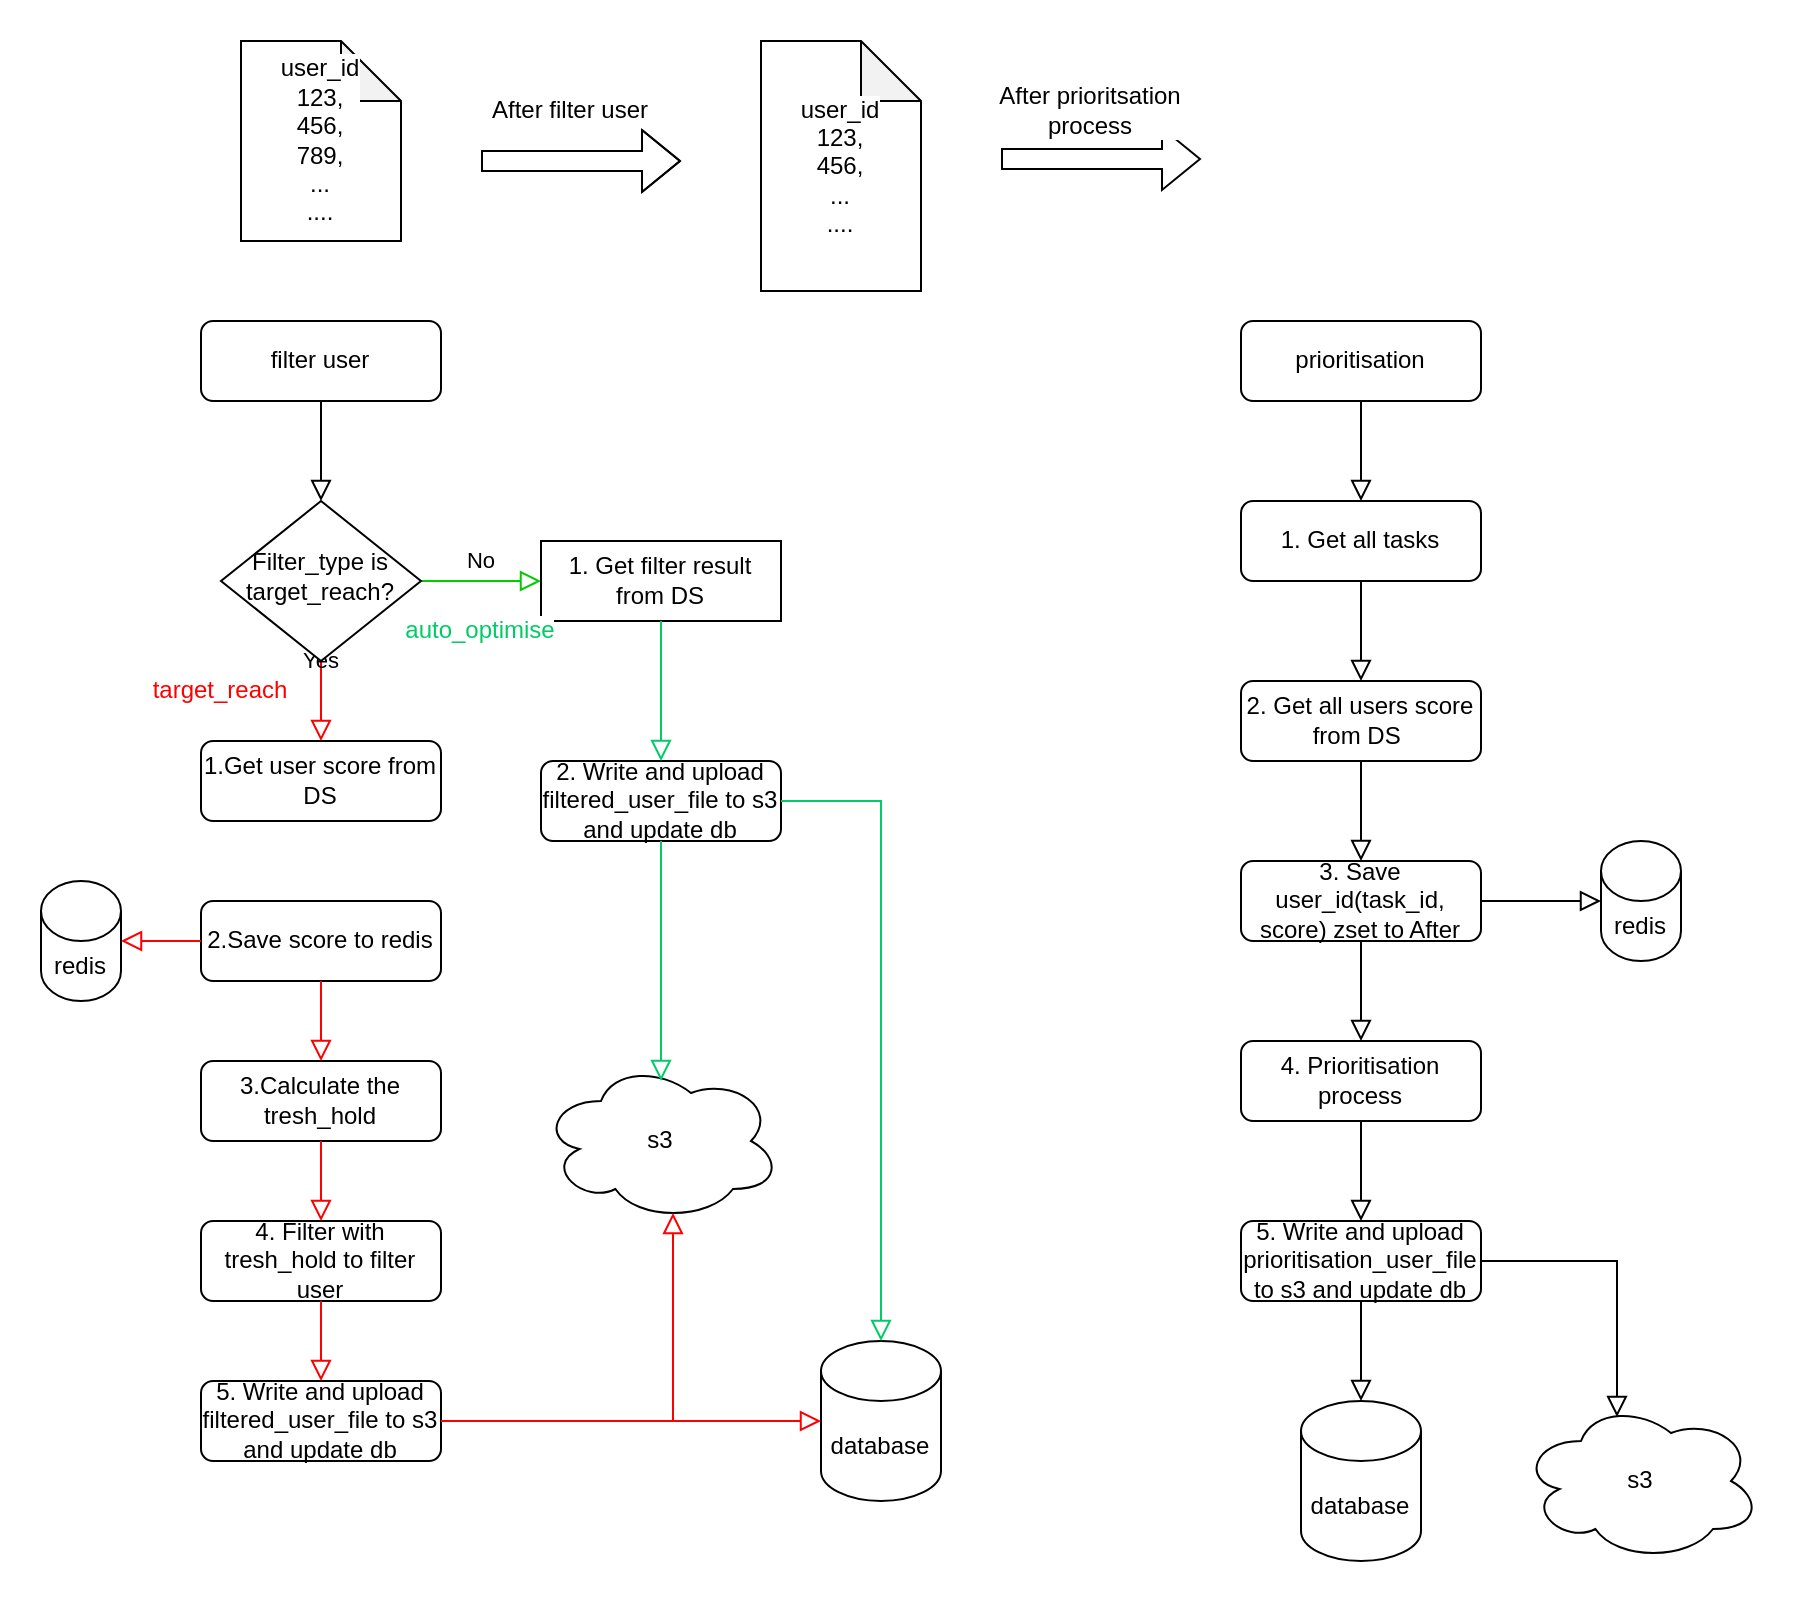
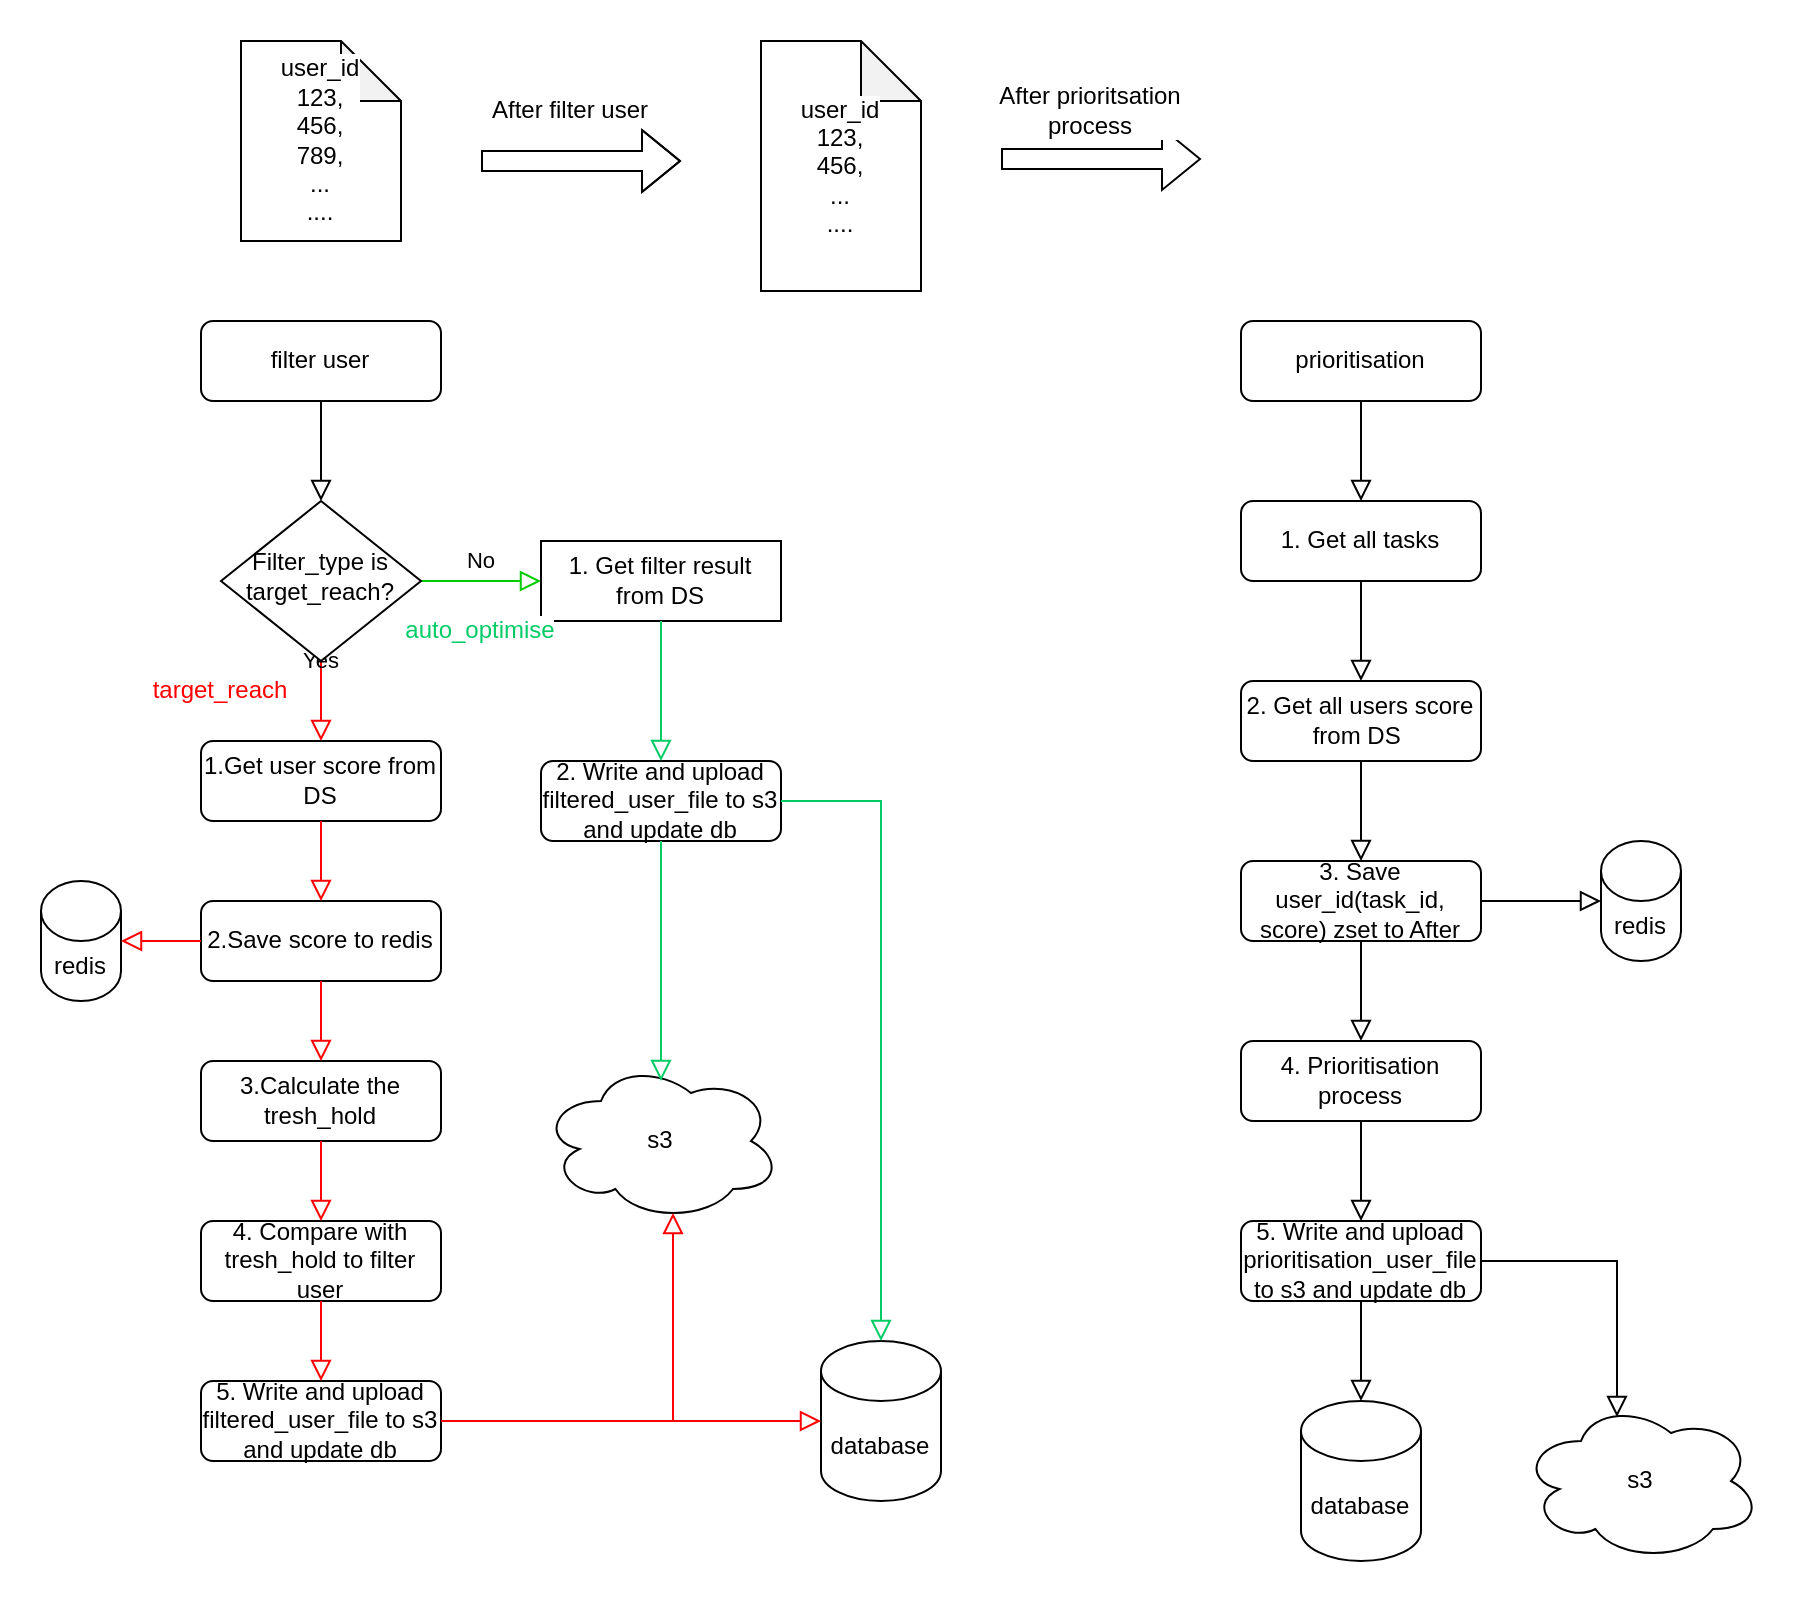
none -> (321, 850)
(321, 1261) -> (321, 1261)
